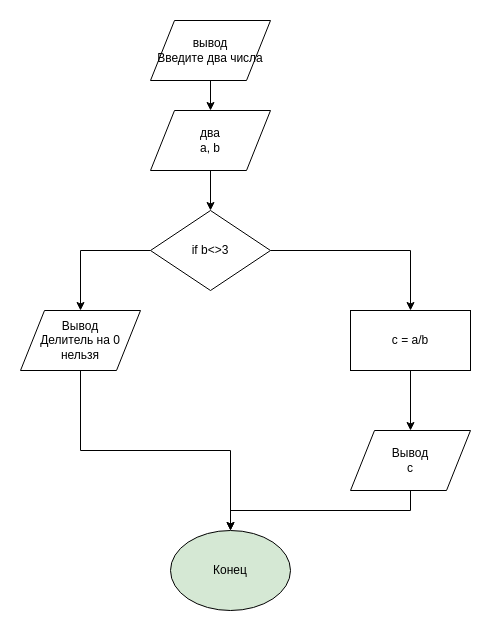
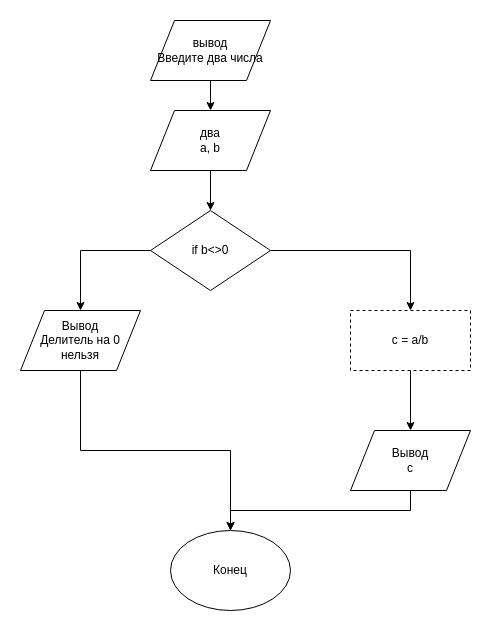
(211, 251) -> (211, 251)
(411, 341) -> (411, 341)
(231, 571) -> (231, 571)
